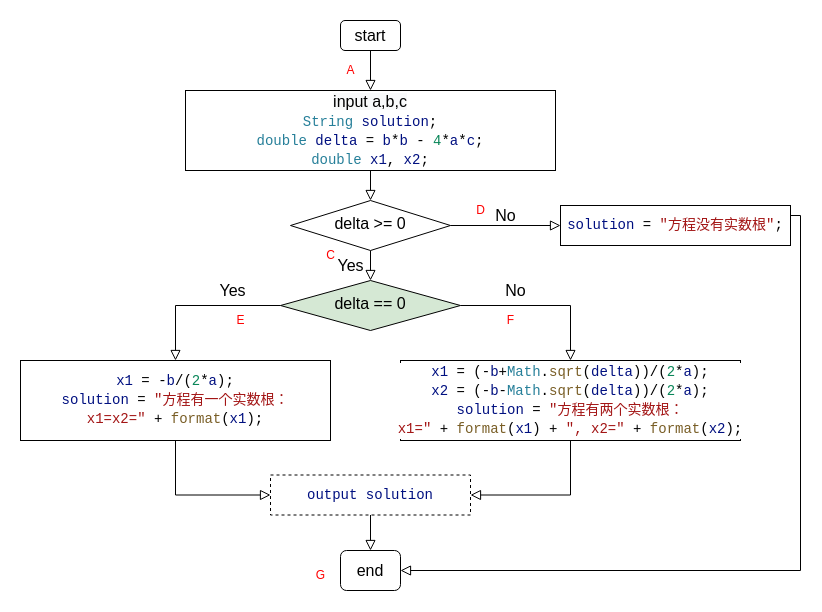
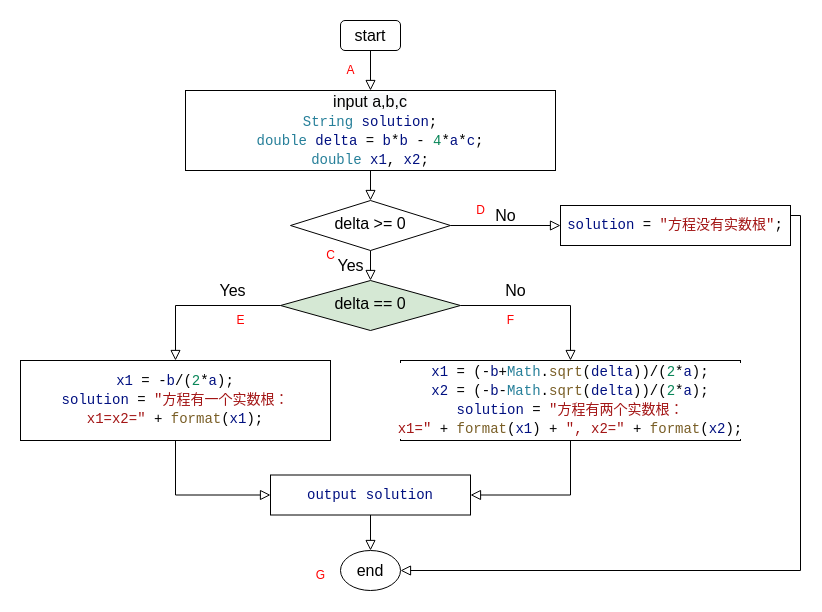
(371, 495) -> (371, 495)
(371, 571) -> (371, 571)
